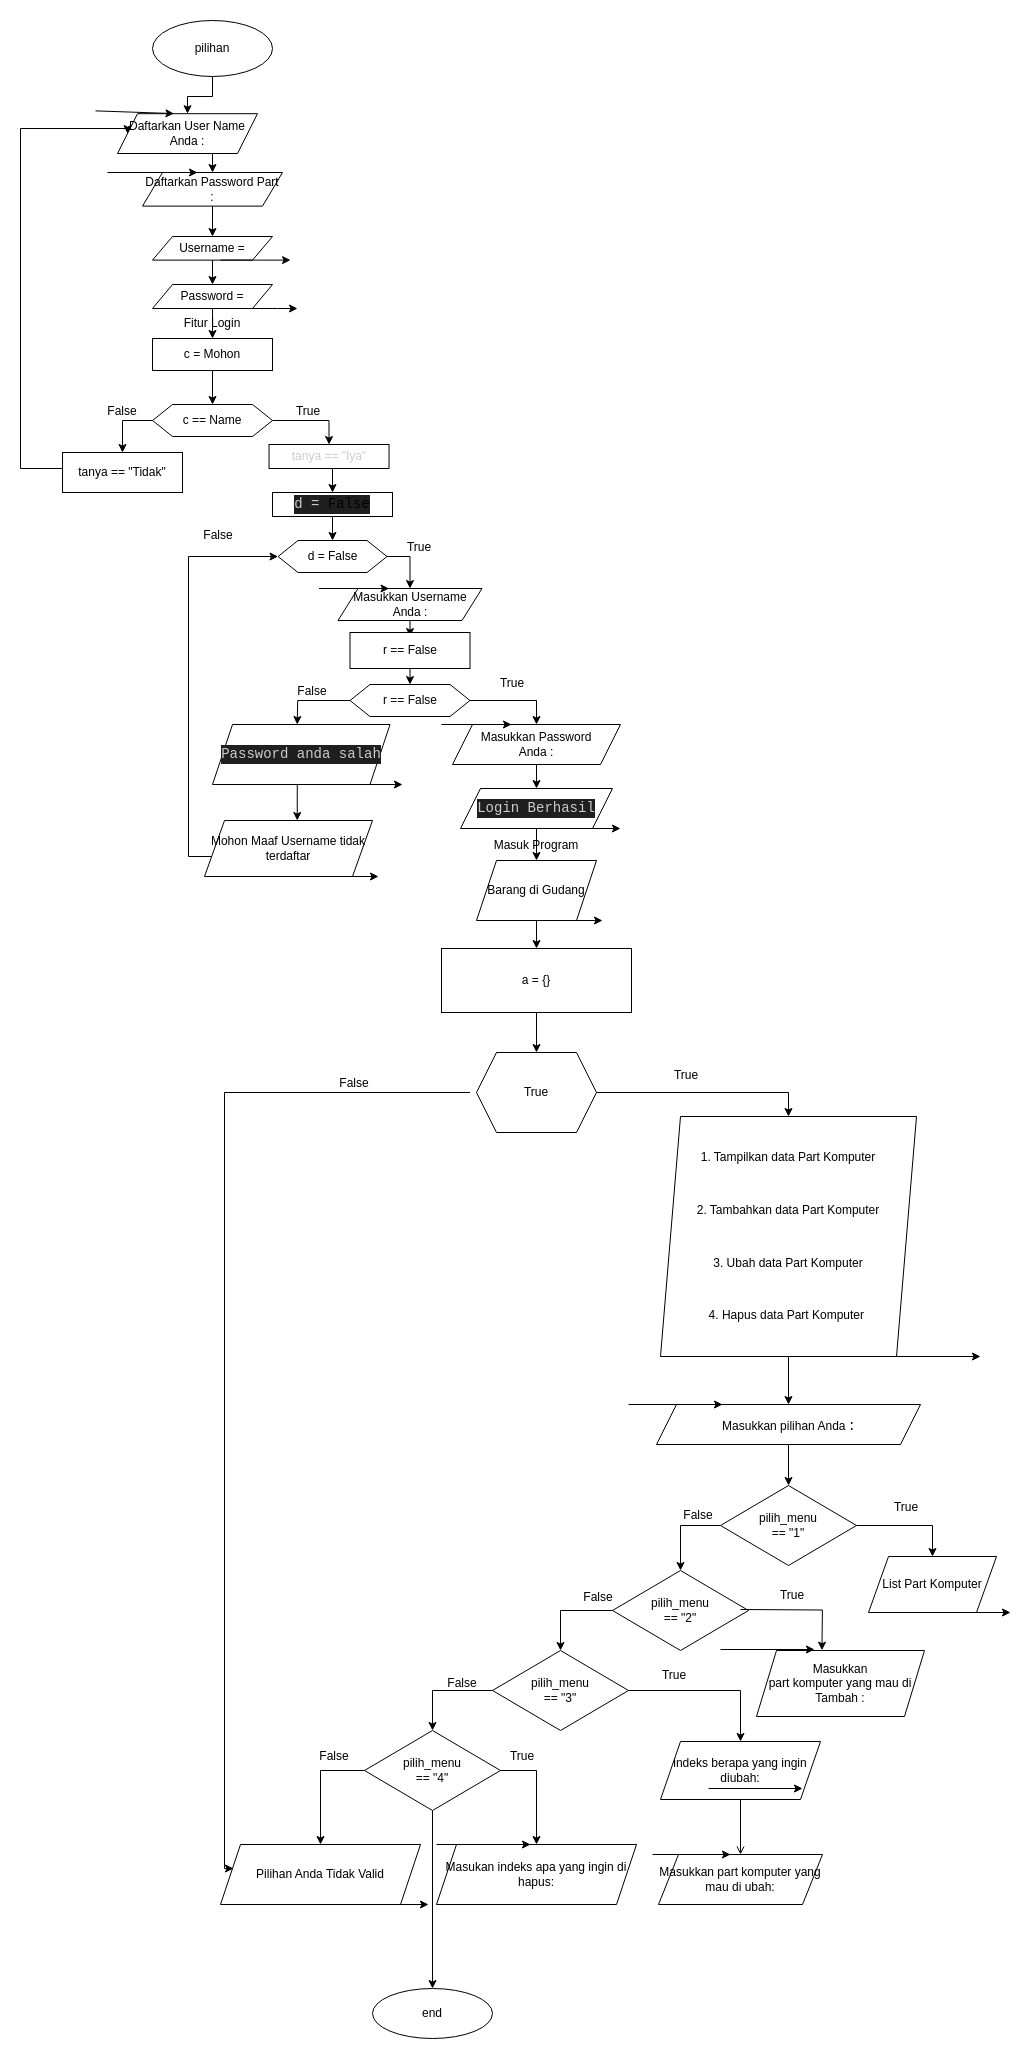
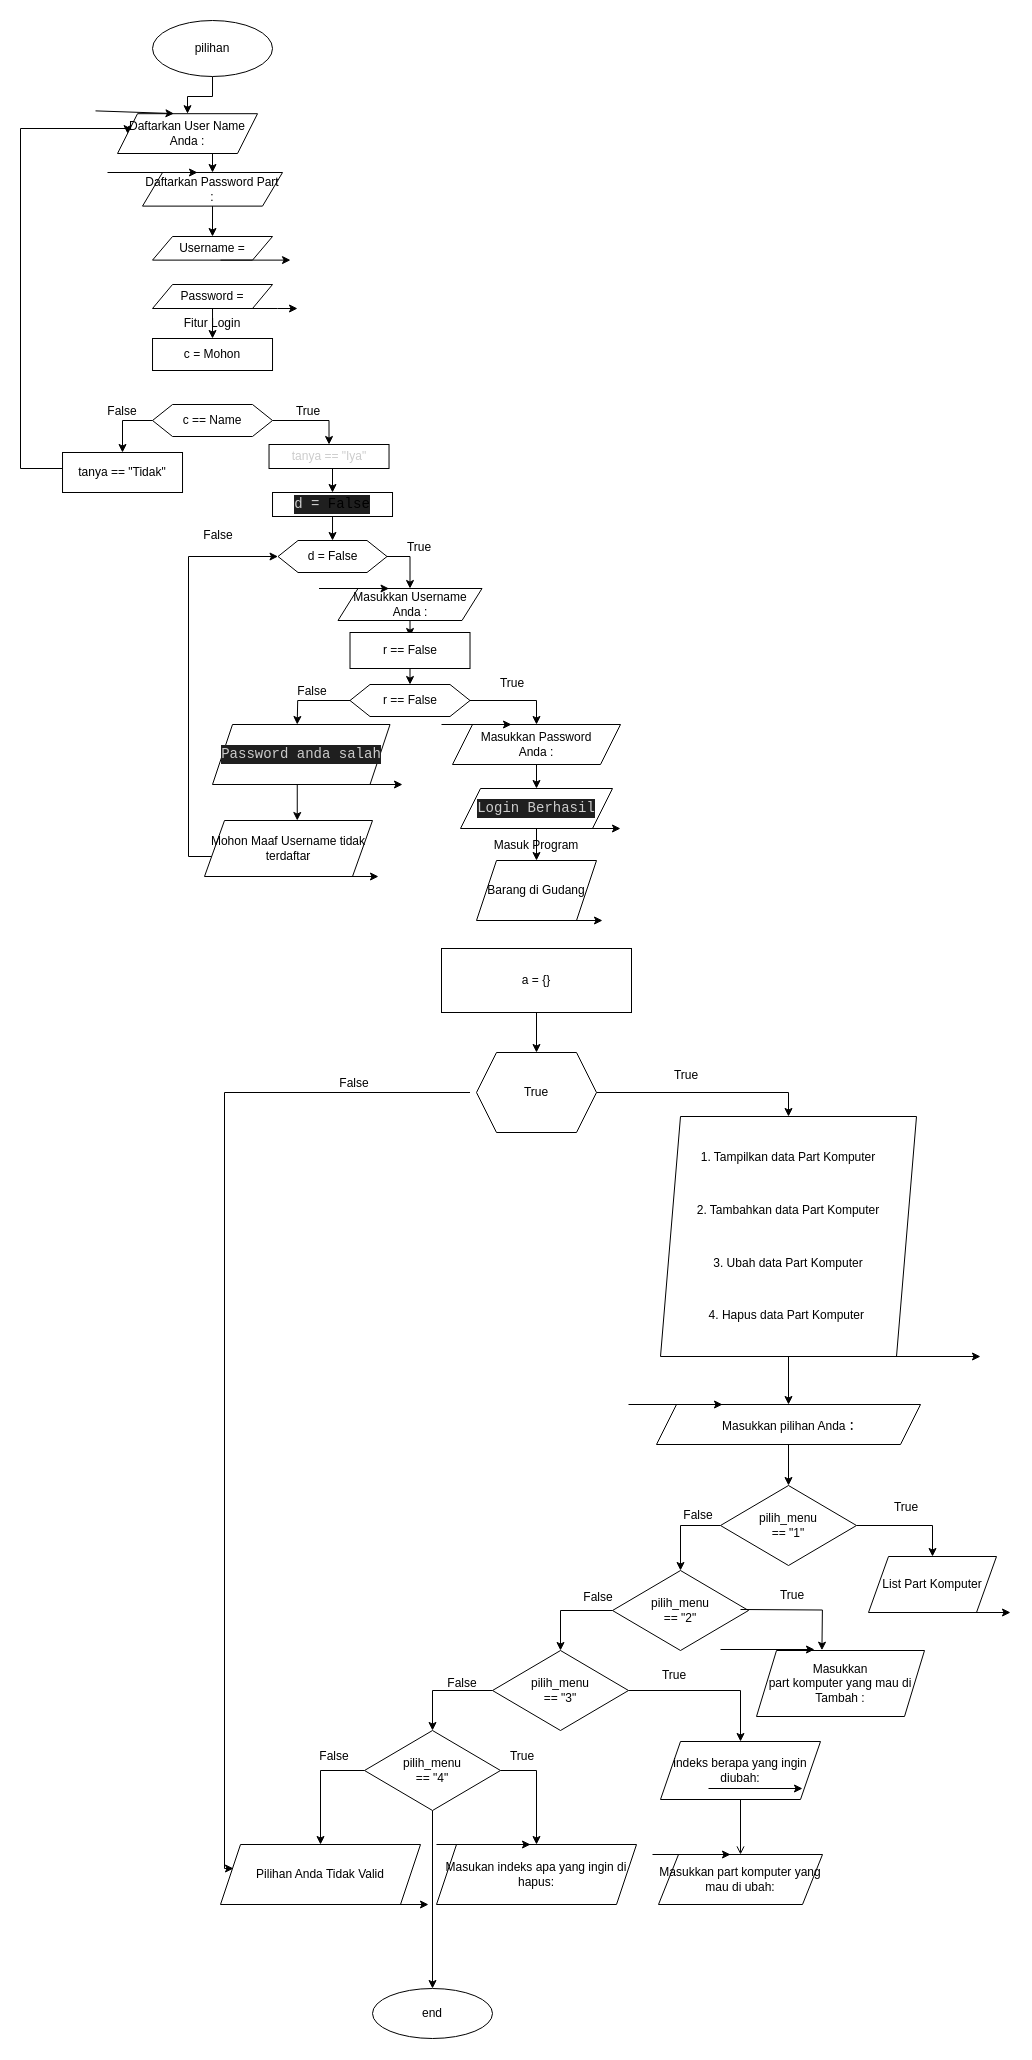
(213, 276) -> none
(213, 384) -> none
(537, 932) -> none
